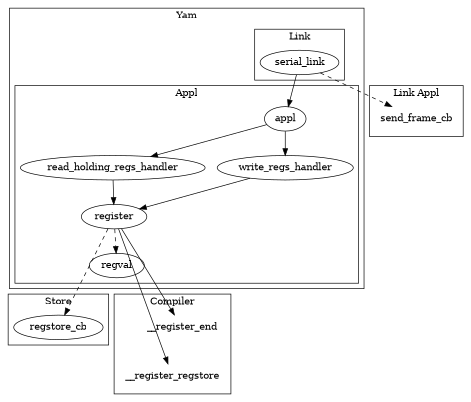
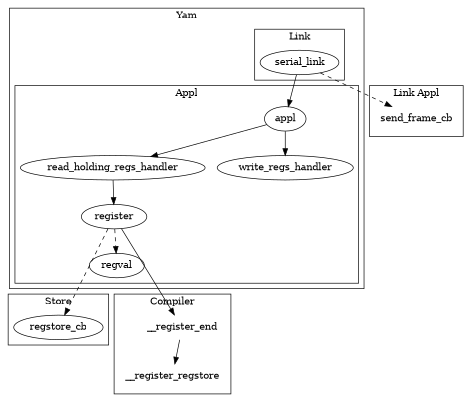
(198, 193) -> none
(144, 300) -> (178, 348)
